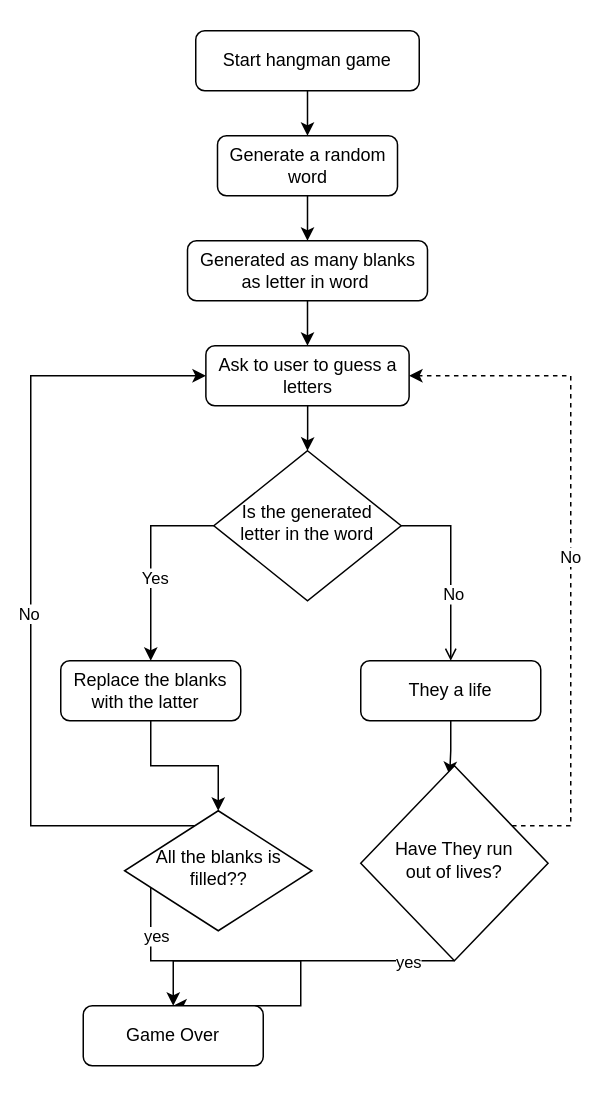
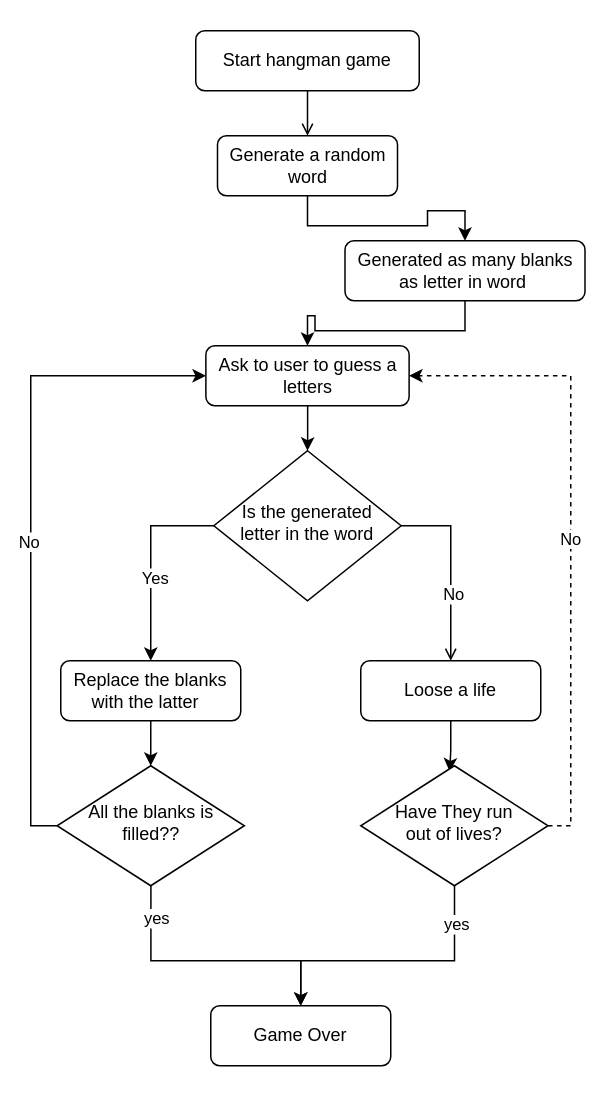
(308, 124) -> (308, 126)
(308, 271) -> (465, 271)
(451, 691) -> (451, 691)
(454, 863) -> (454, 826)
(218, 871) -> (151, 826)
(173, 1036) -> (301, 1036)
